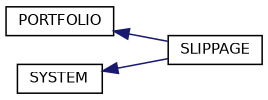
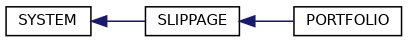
(148, 38) -> (274, 21)
